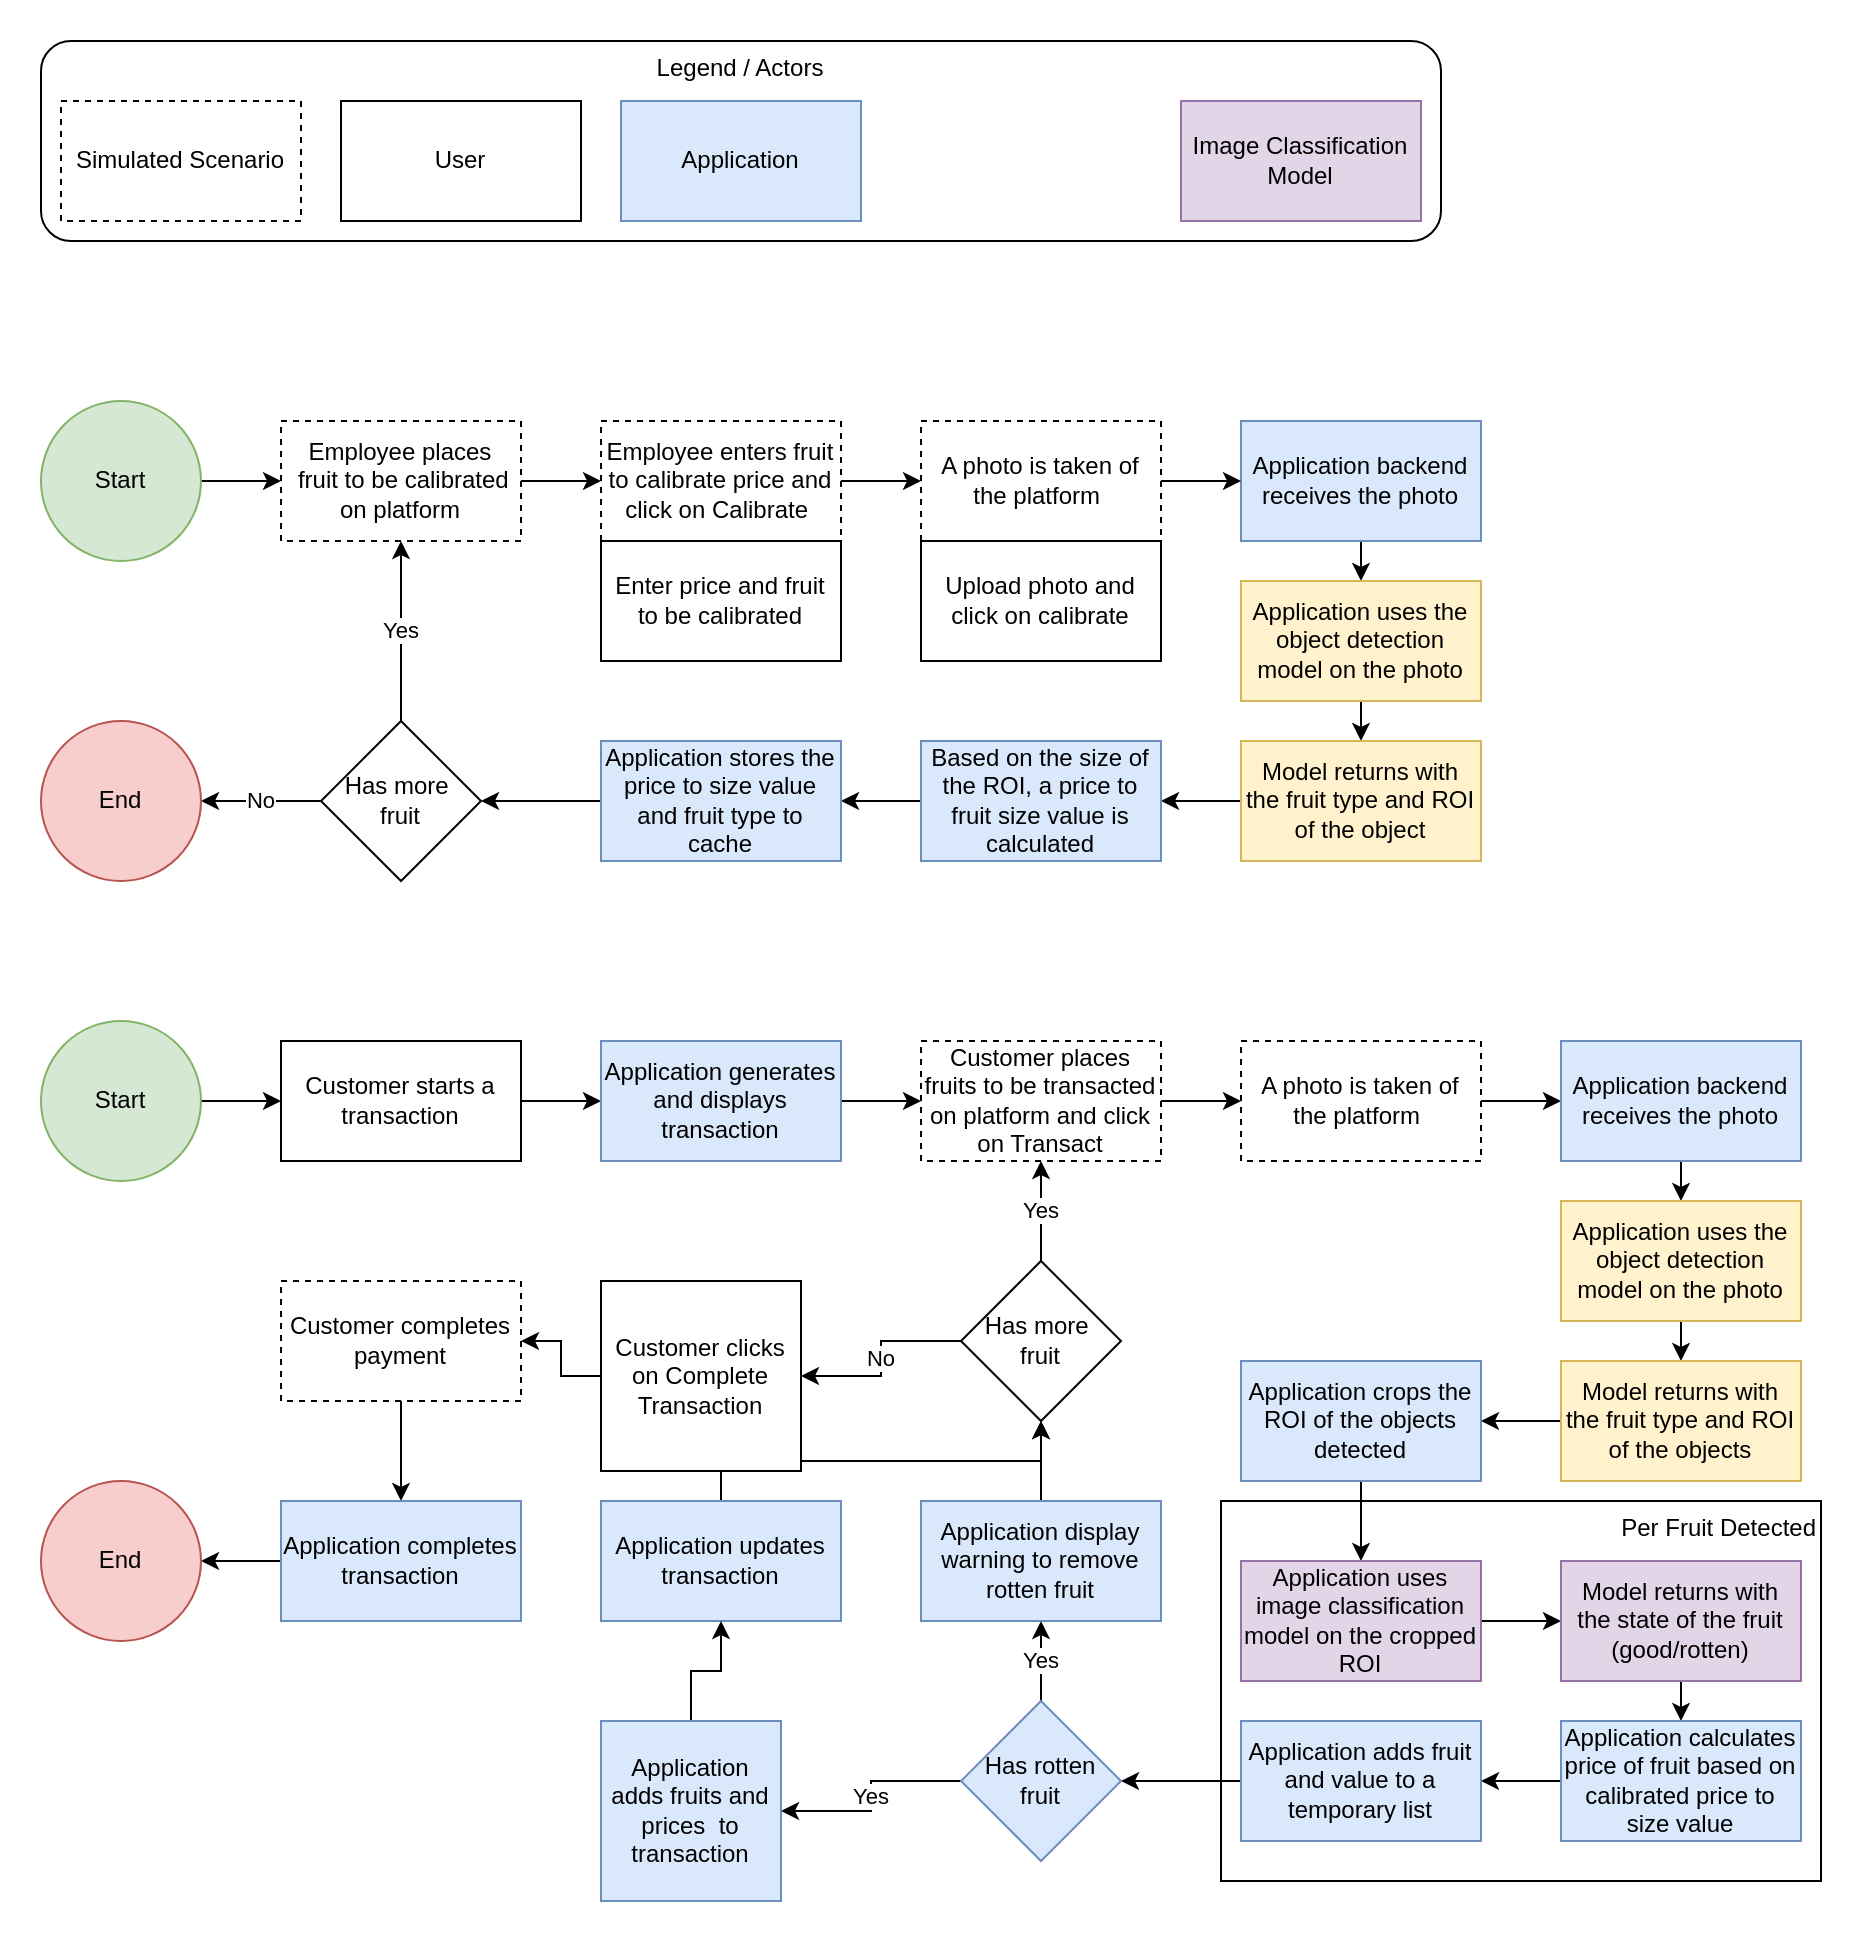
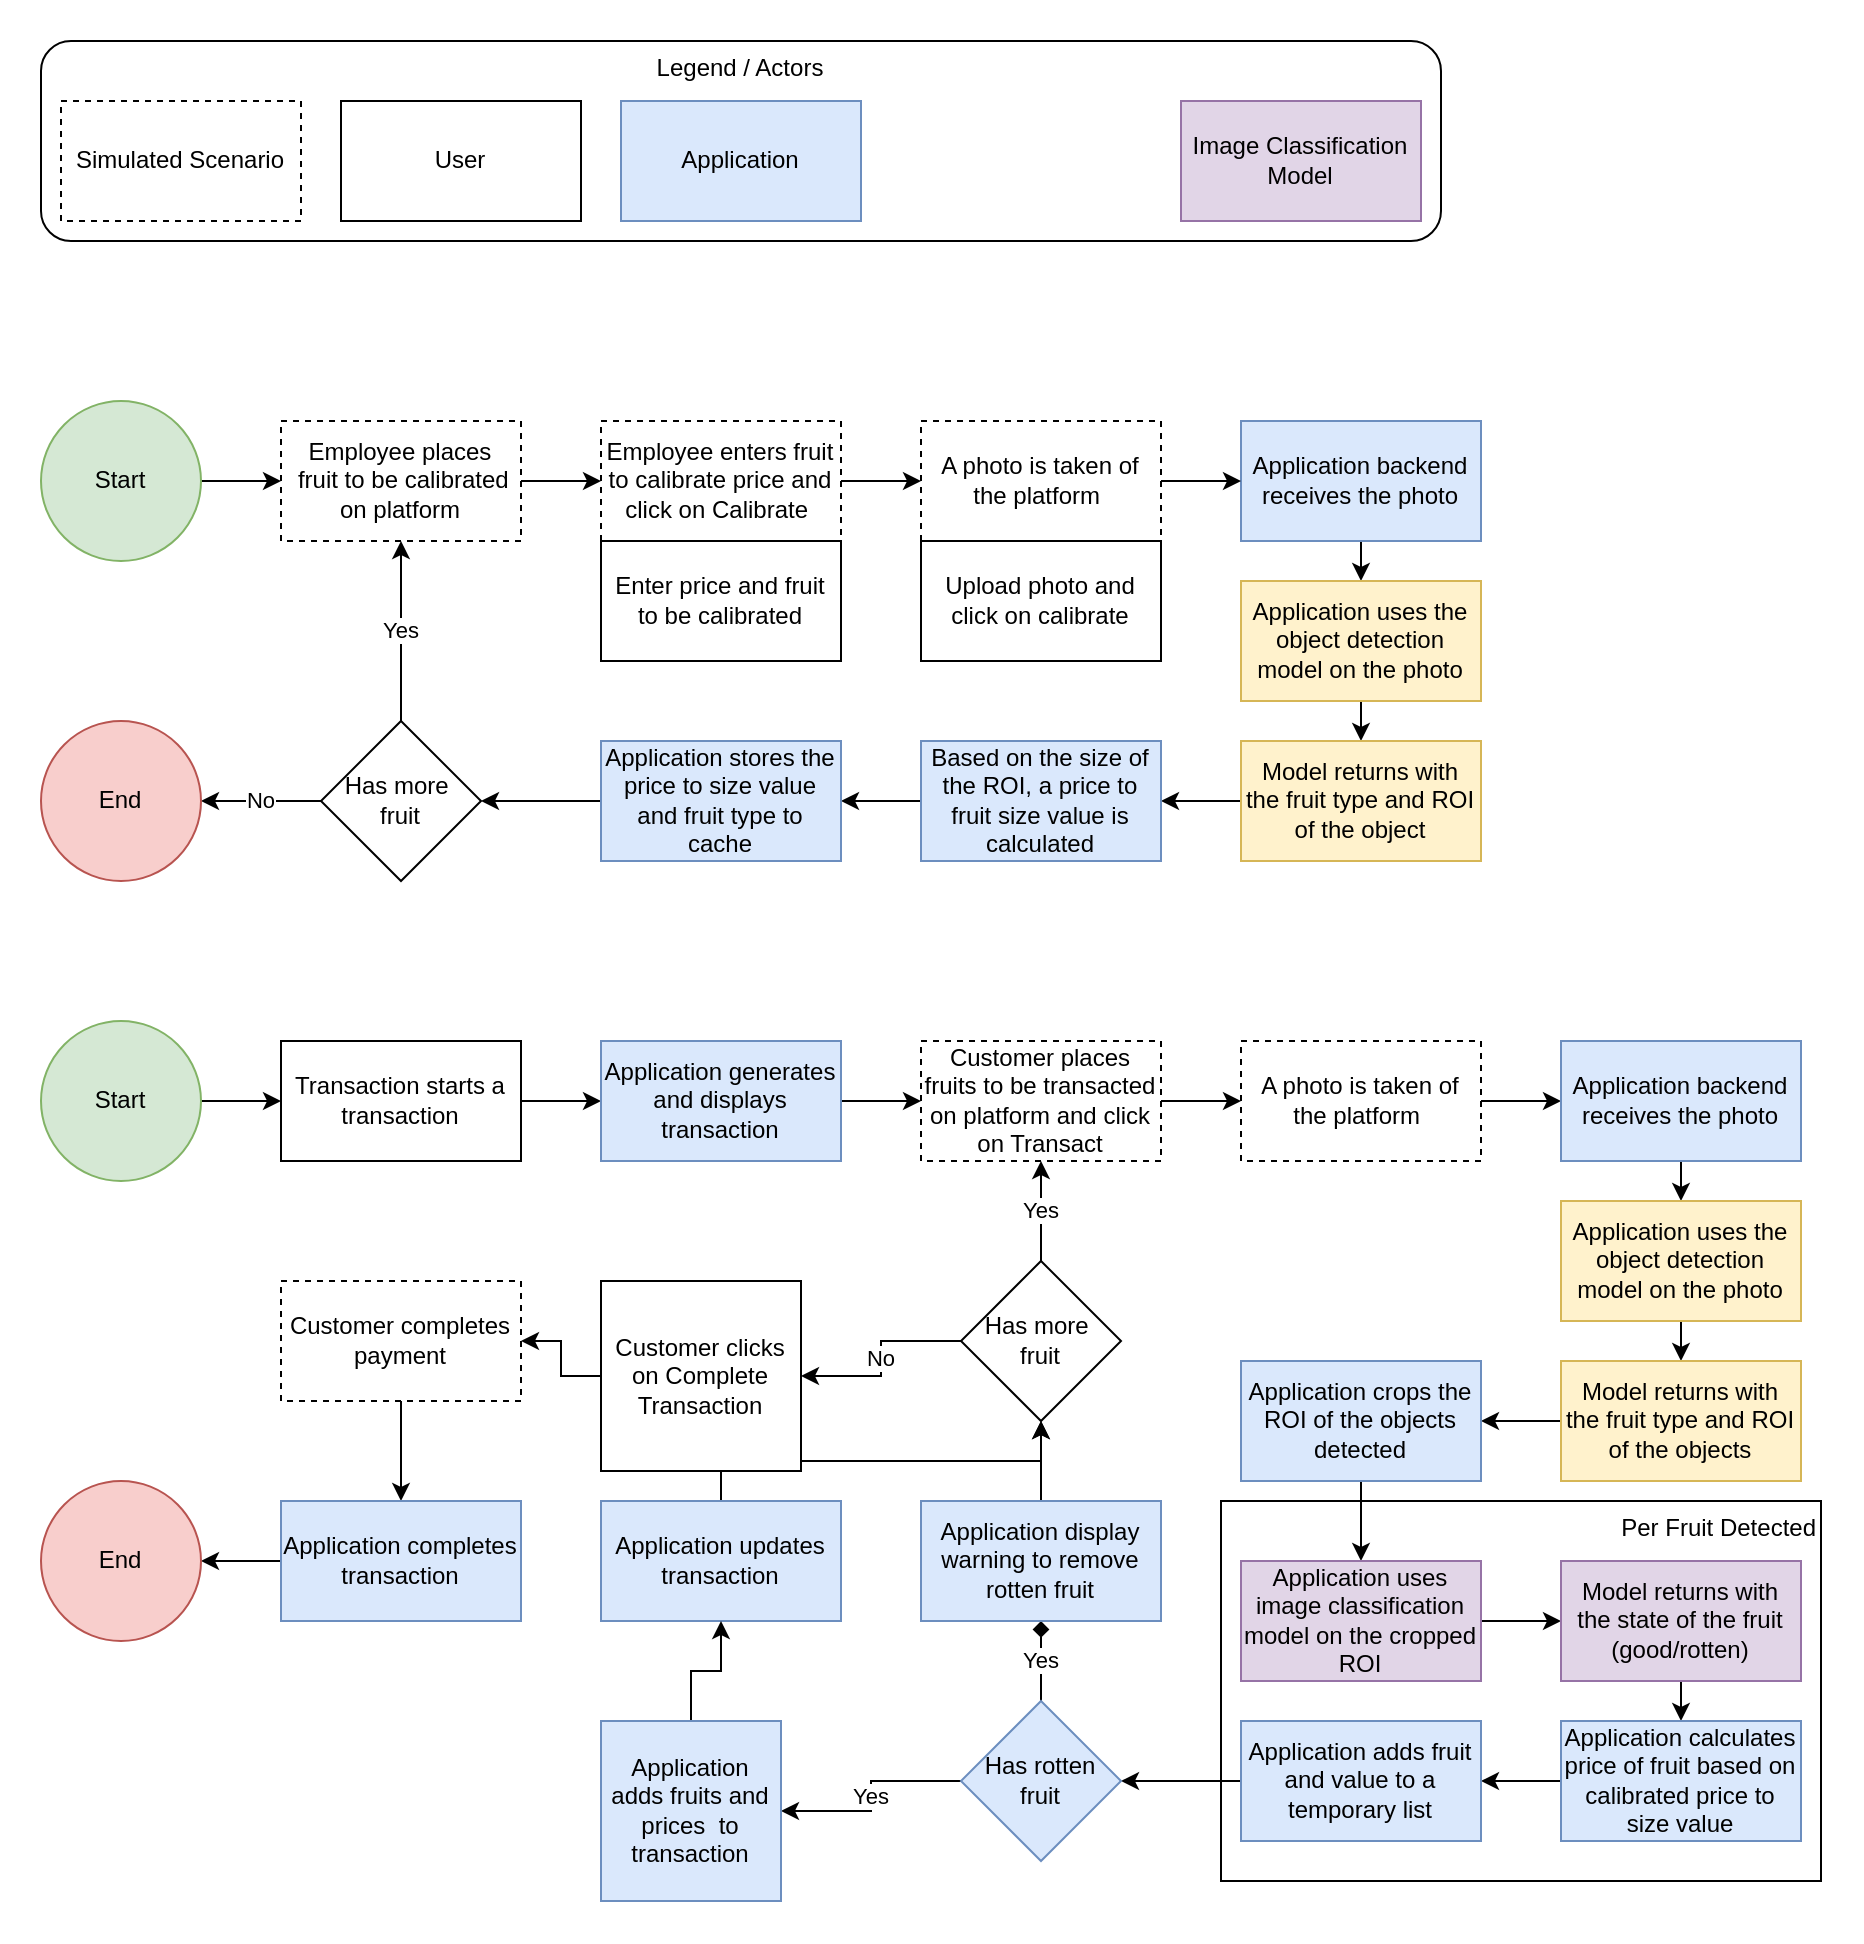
(401, 1101) -> (401, 1101)
(1041, 1636) -> (1041, 1637)
